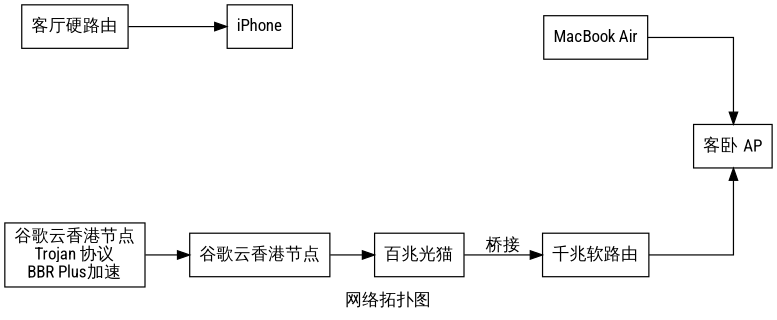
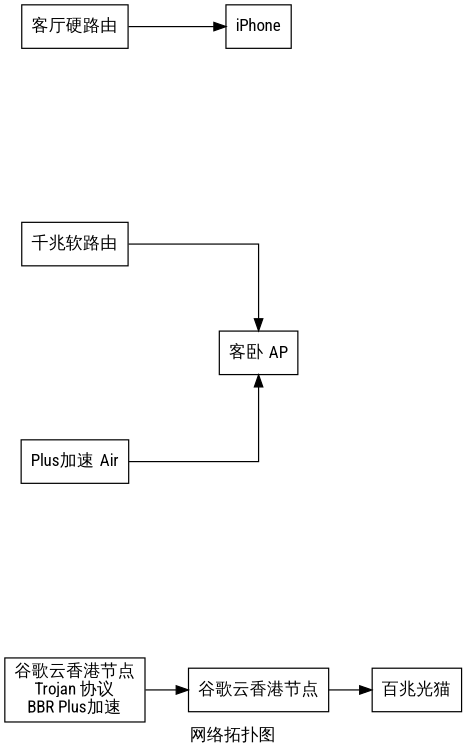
(596, 37) -> (75, 462)
(497, 255) -> none
